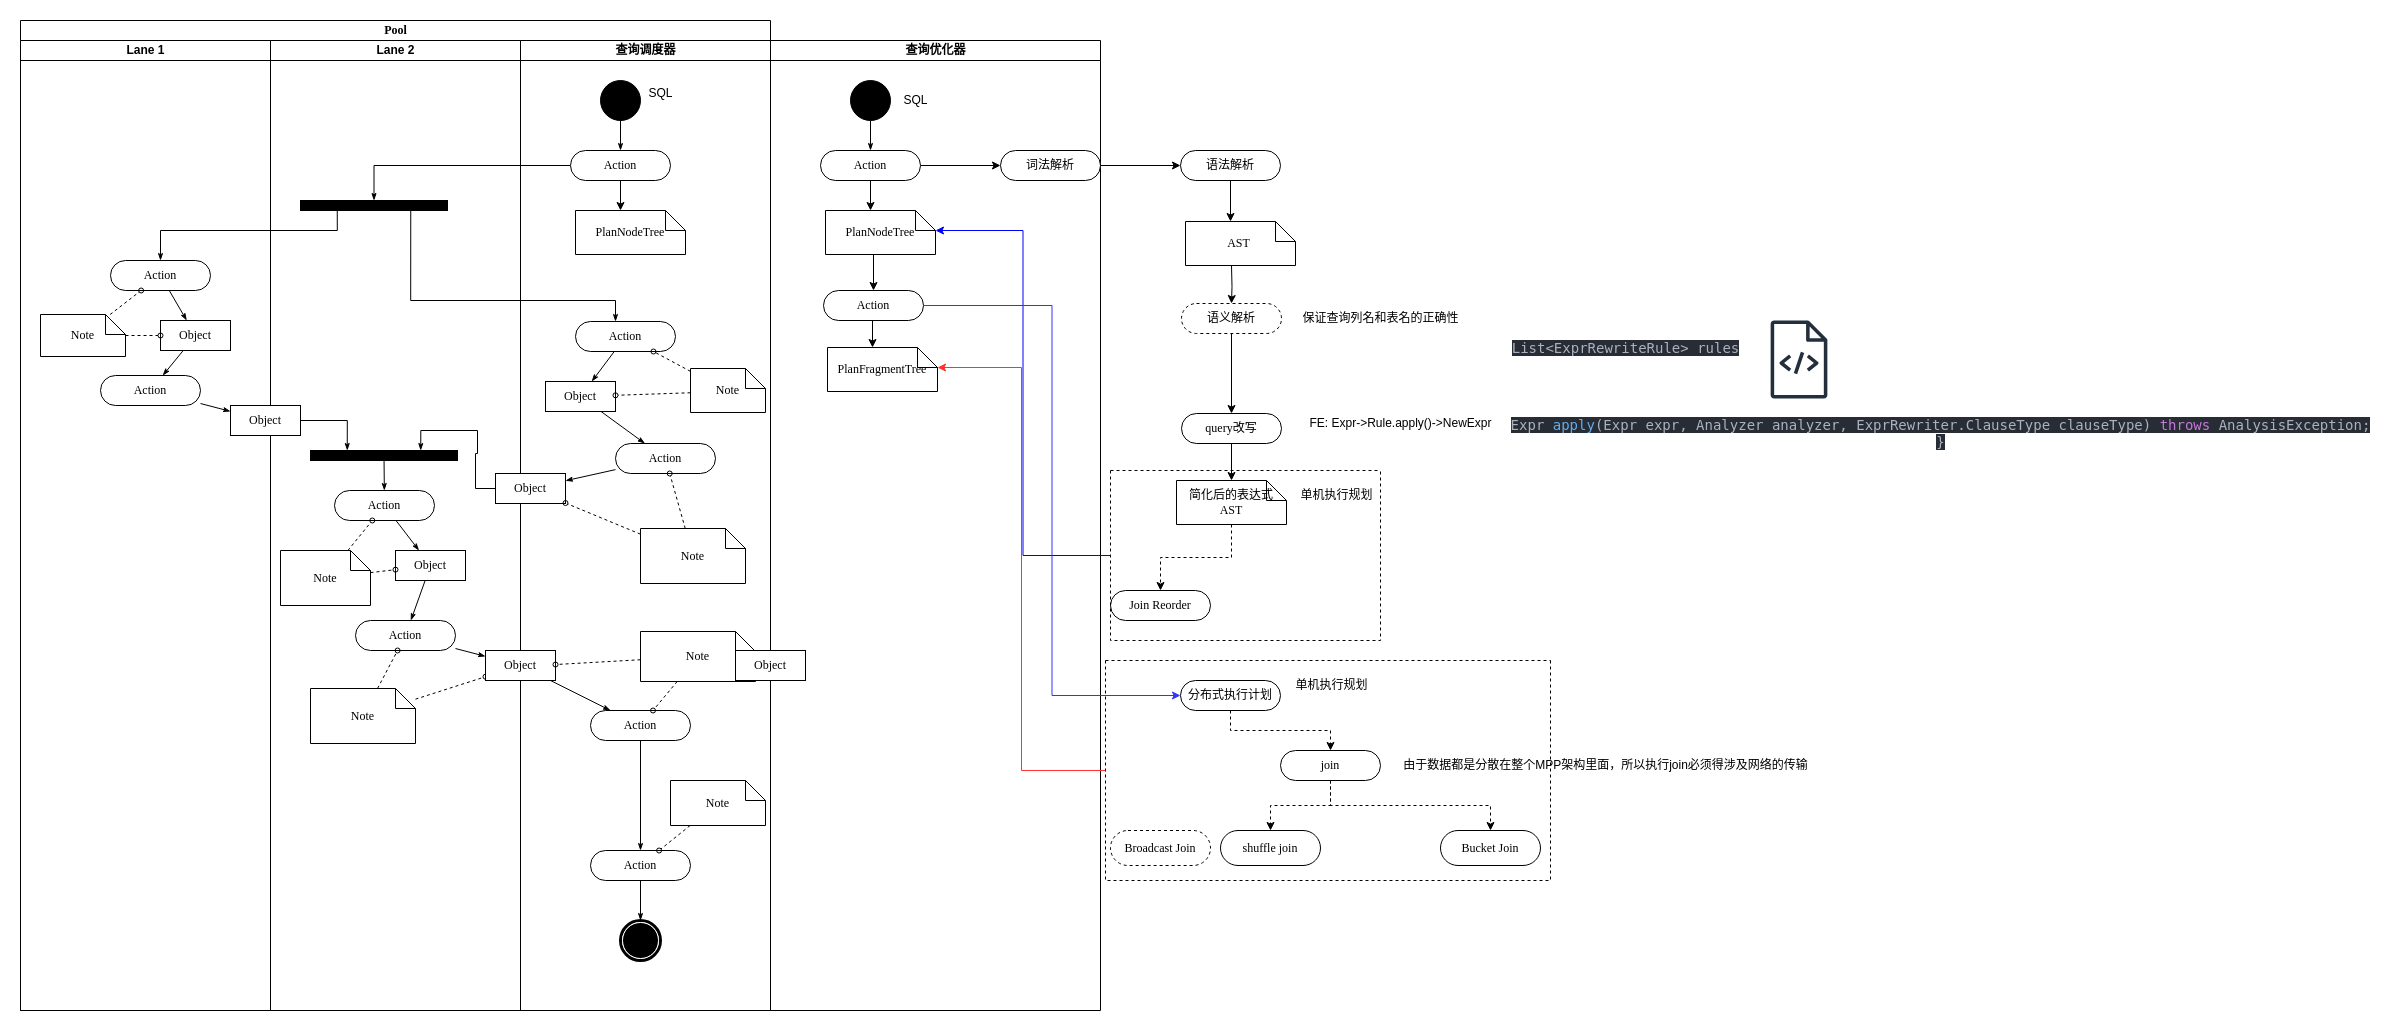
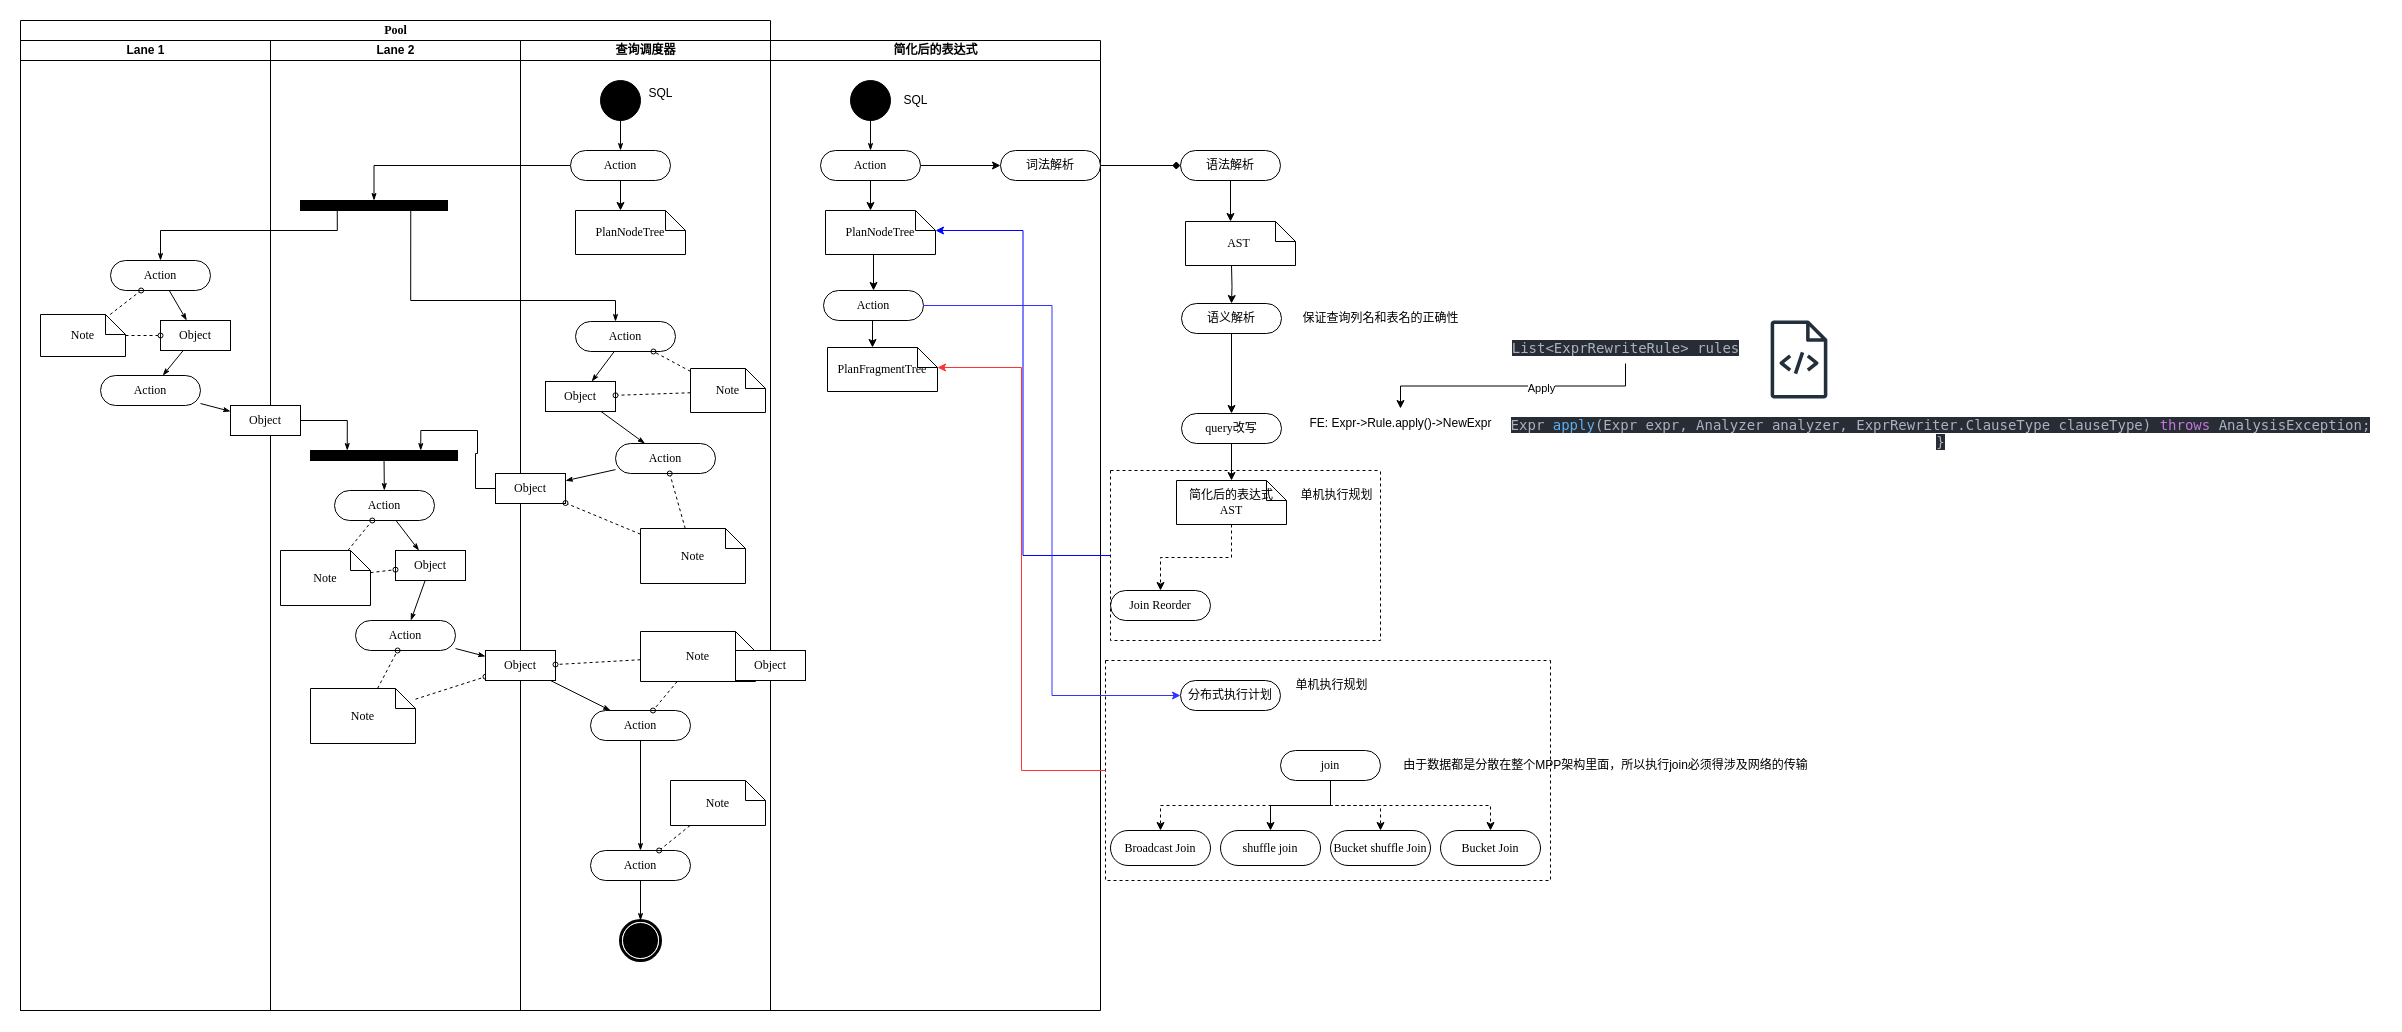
(936, 51) -> (936, 51)
(1172, 166) -> (1171, 166)
(1232, 319) -> (1232, 319)
none -> (1517, 386)
(1277, 731) -> none
none -> (1206, 806)
(1271, 815) -> (1271, 815)
none -> (1381, 815)
(1161, 848) -> (1161, 848)
none -> (1381, 848)
